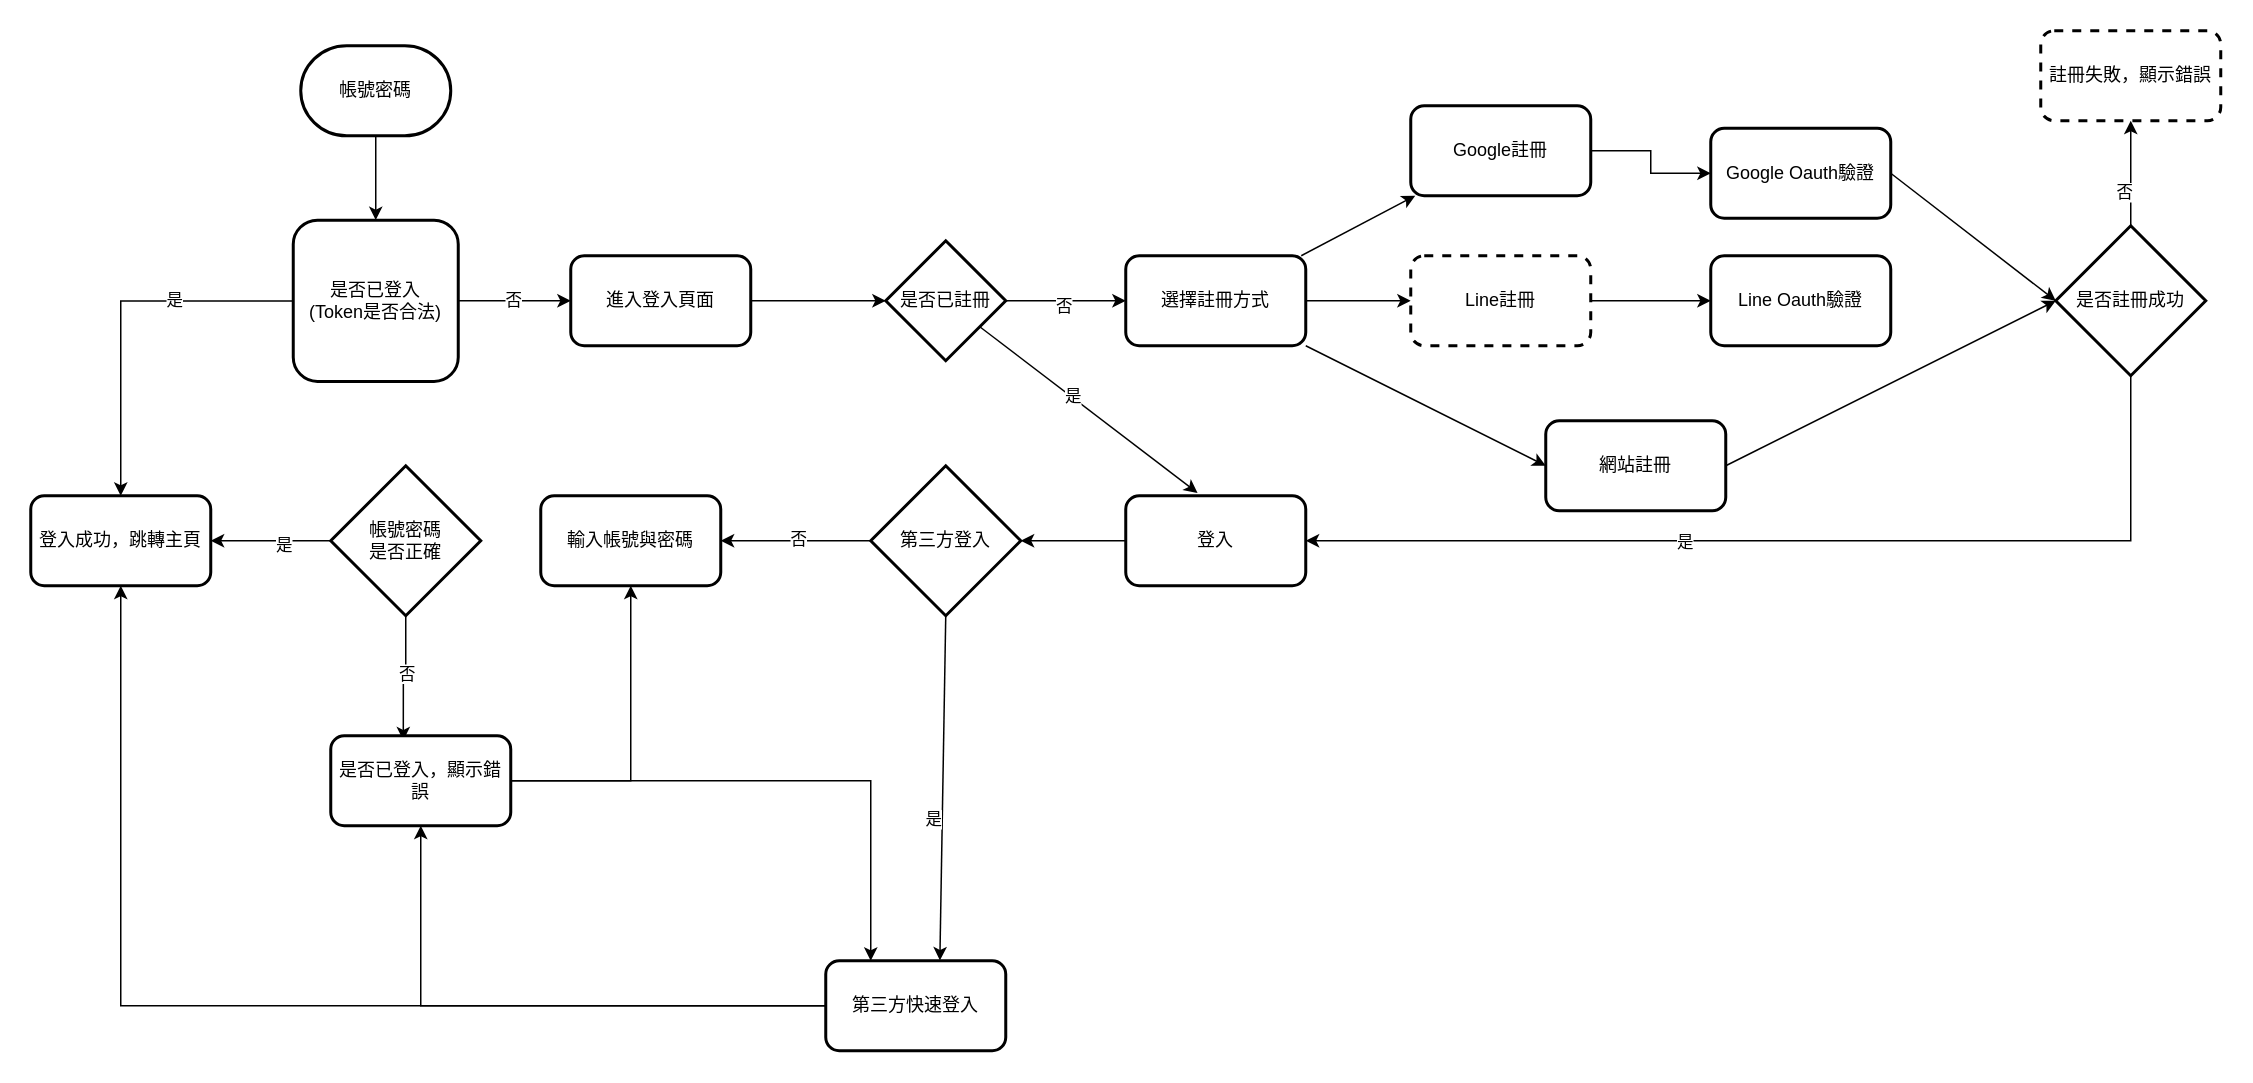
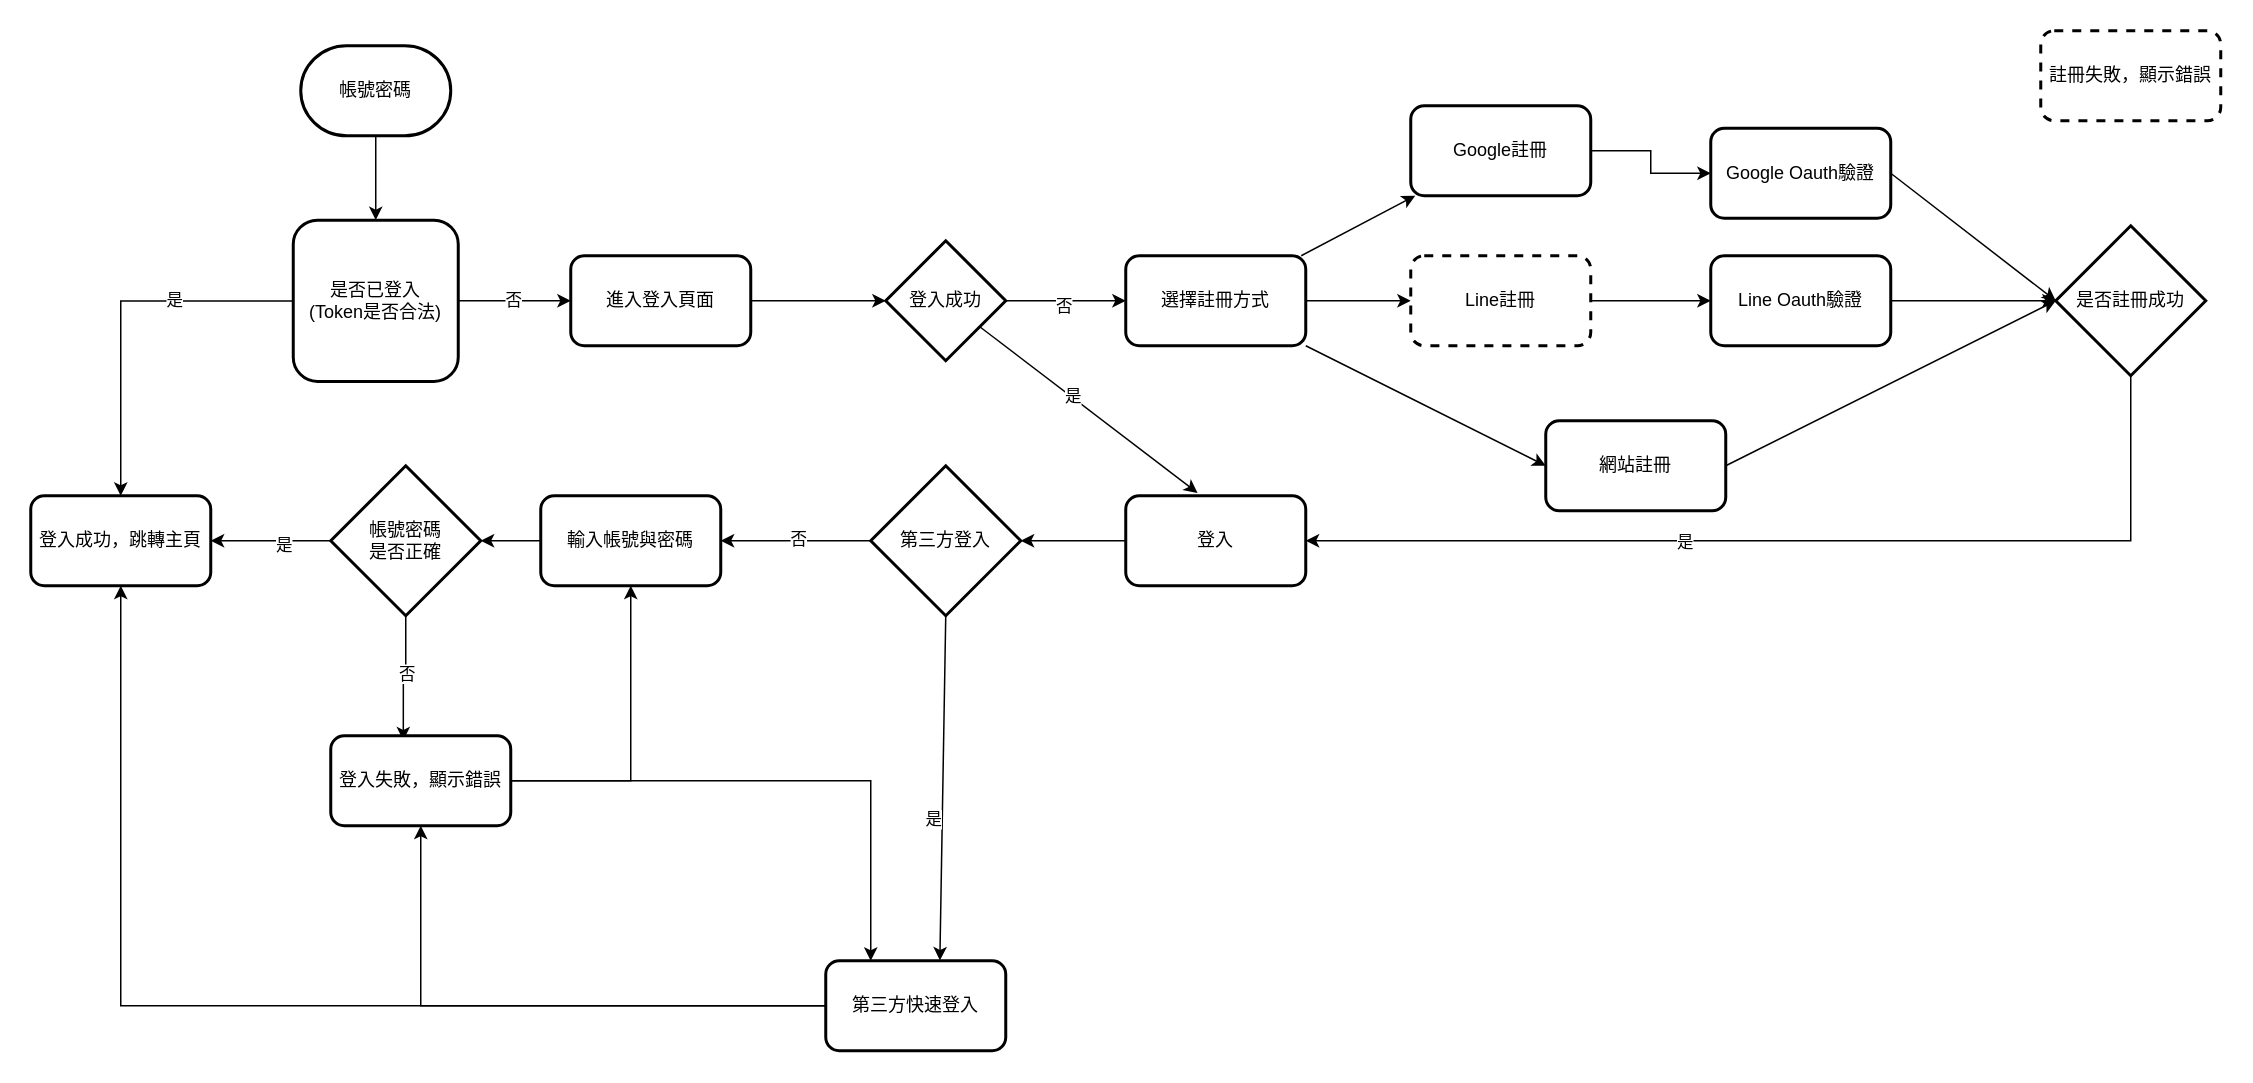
(2131, 178) -> none
(946, 301) -> (946, 301)
none -> (1968, 301)
none -> (516, 541)
(421, 781) -> (421, 781)
